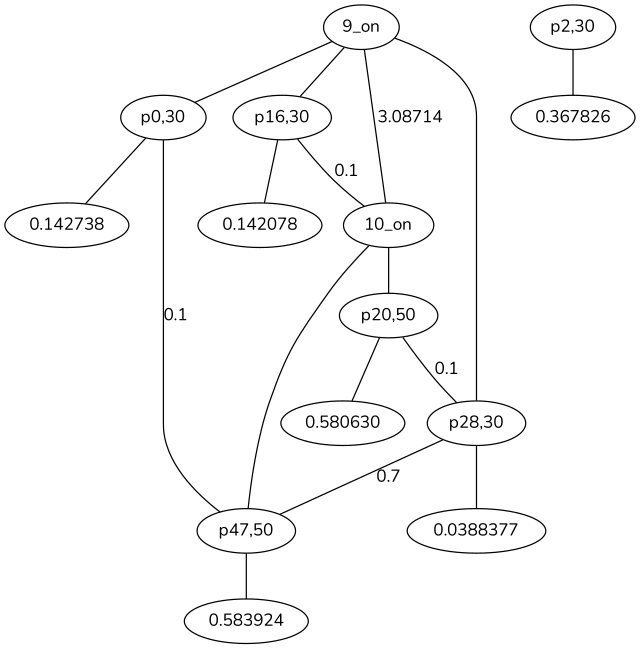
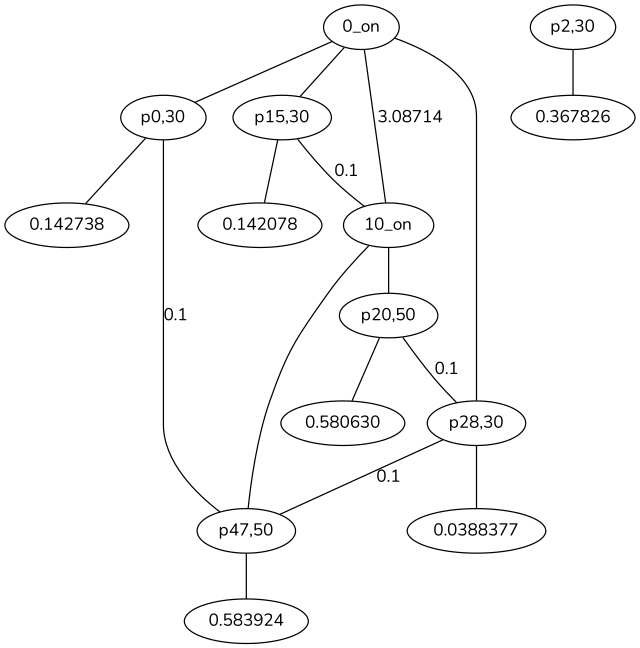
(361, 27) -> (361, 27)
(282, 118) -> (282, 118)
(389, 477) -> (389, 477)
